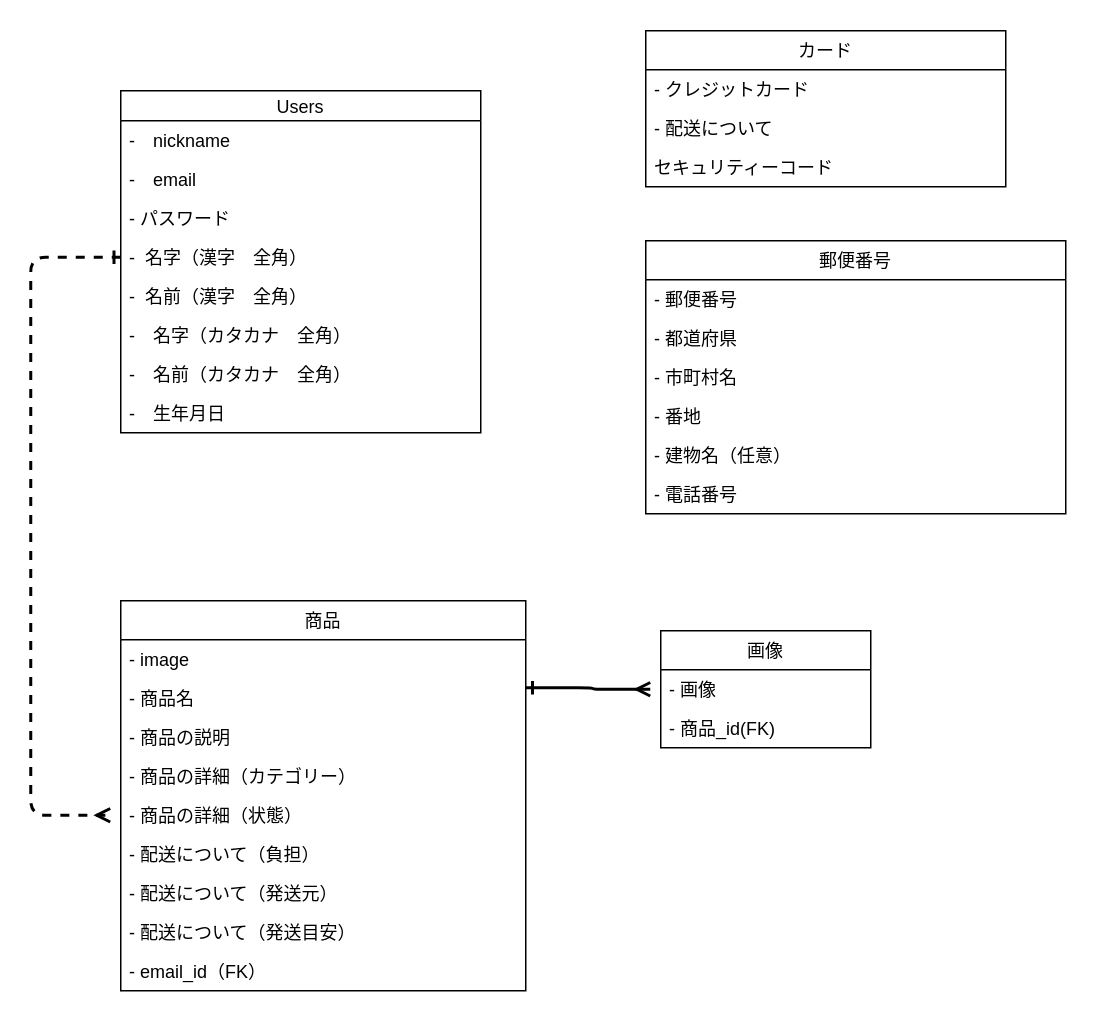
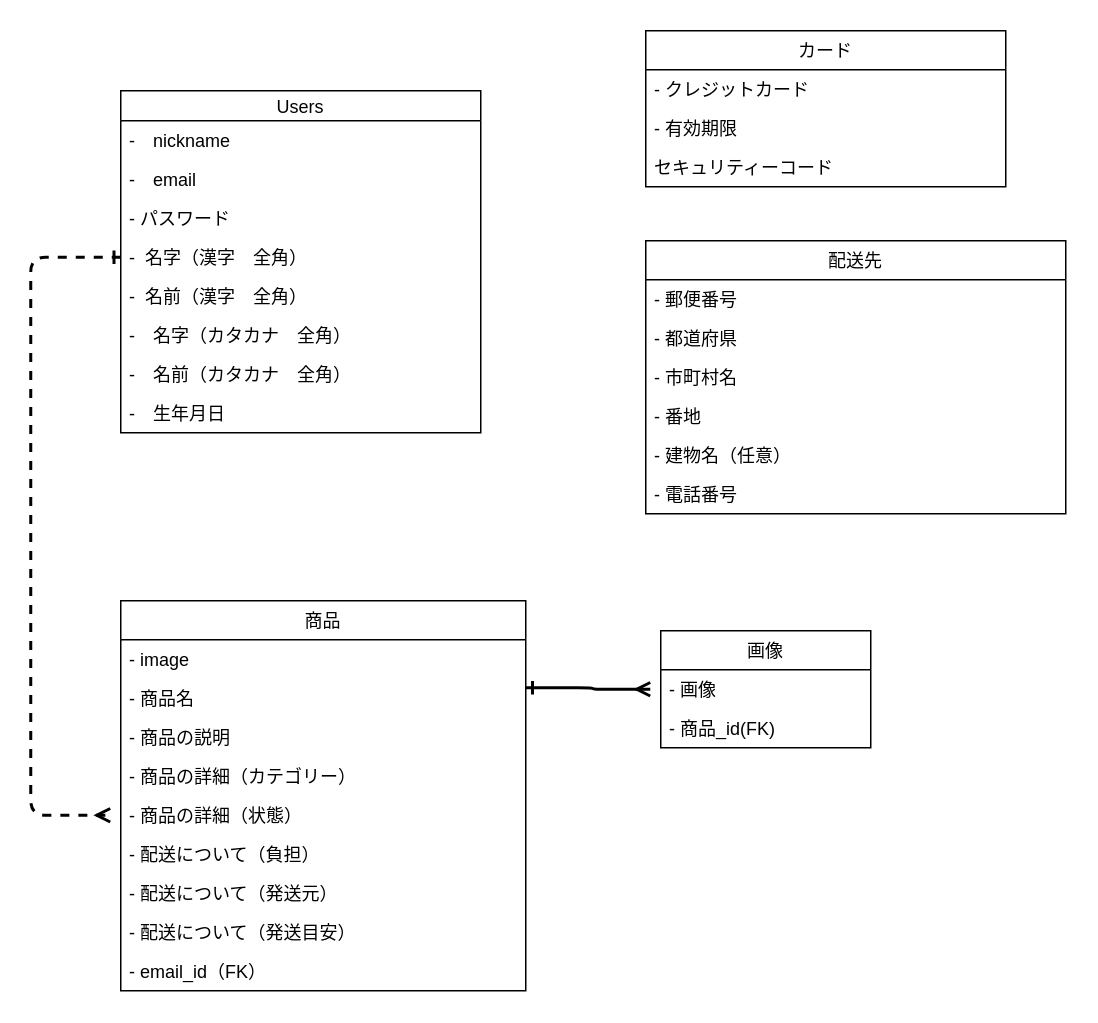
(716, 129) -> (698, 129)
(855, 261) -> (855, 261)
